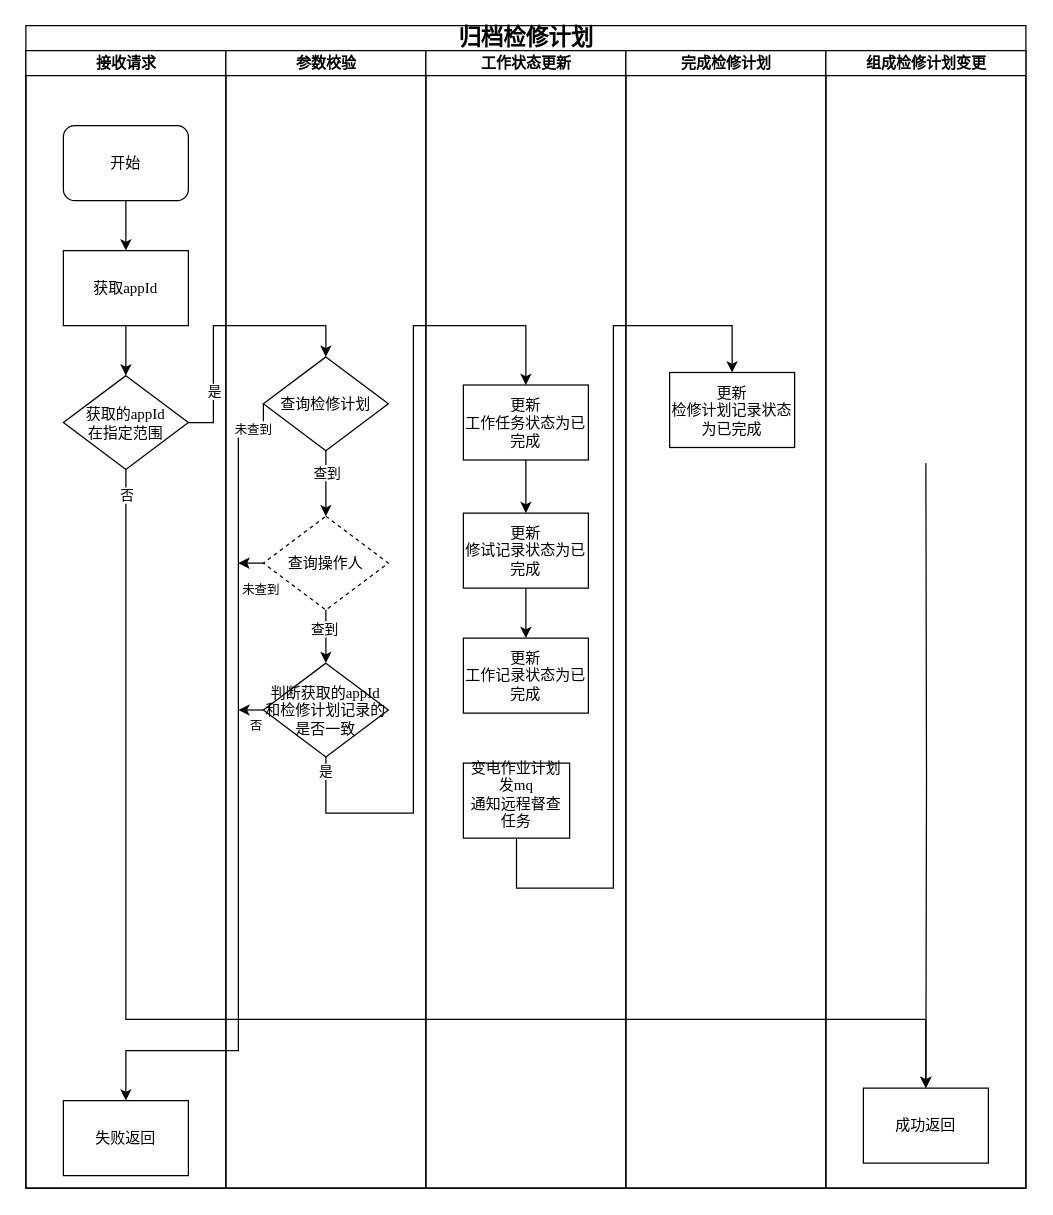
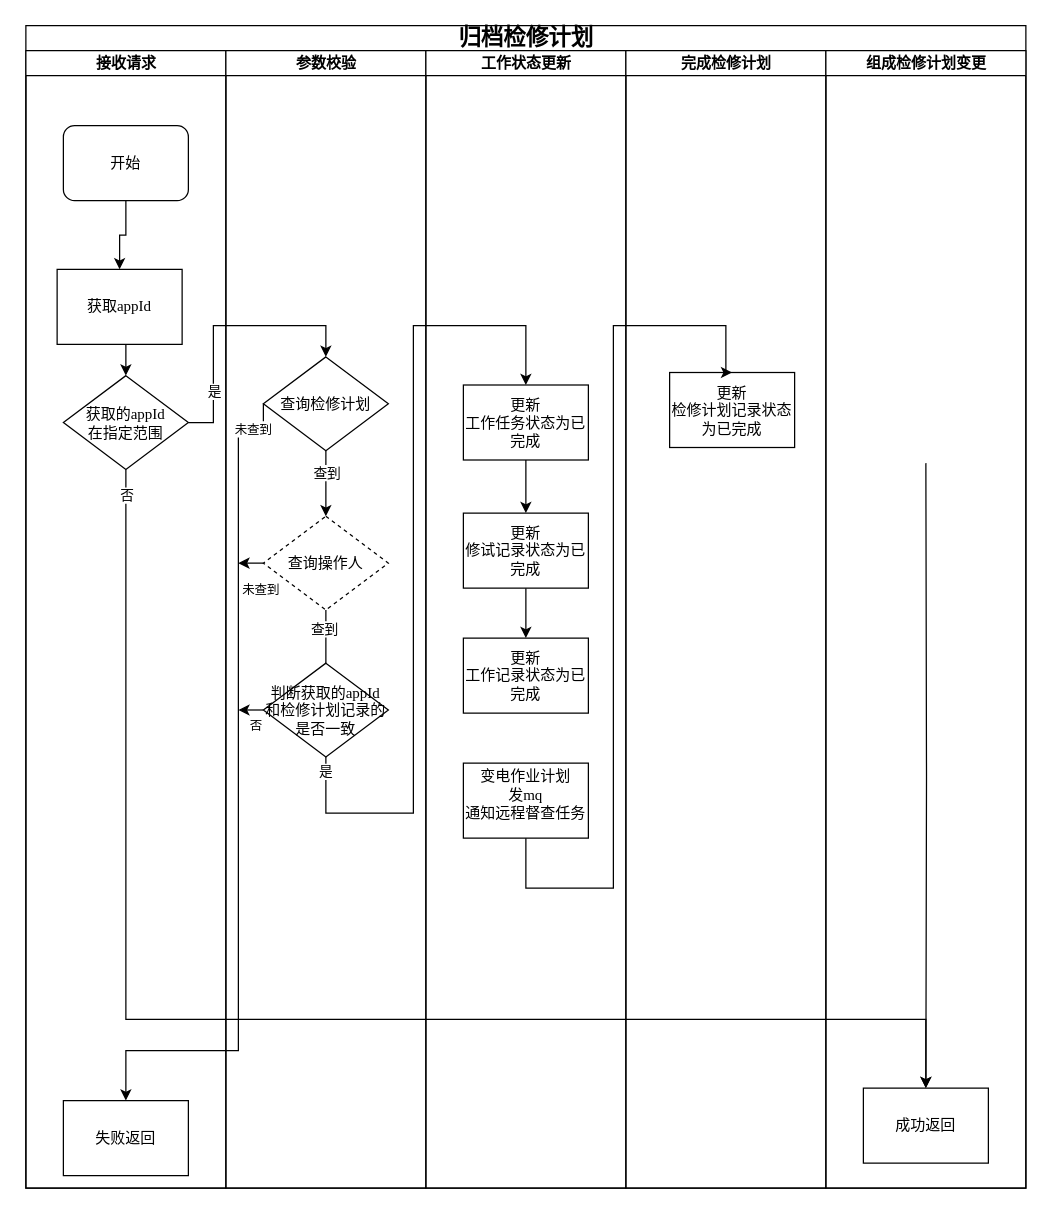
(126, 288) -> (119, 307)
(326, 653) -> (326, 656)
(516, 801) -> (526, 801)
